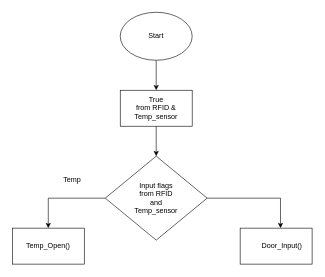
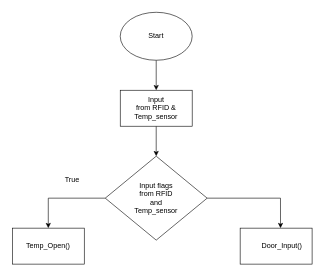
(156, 108) -> (156, 108)
(72, 180) -> (72, 180)
